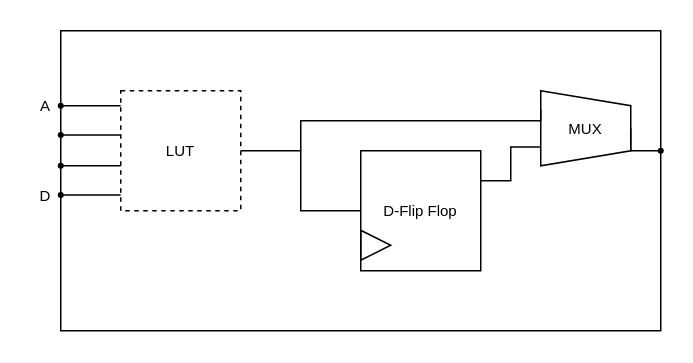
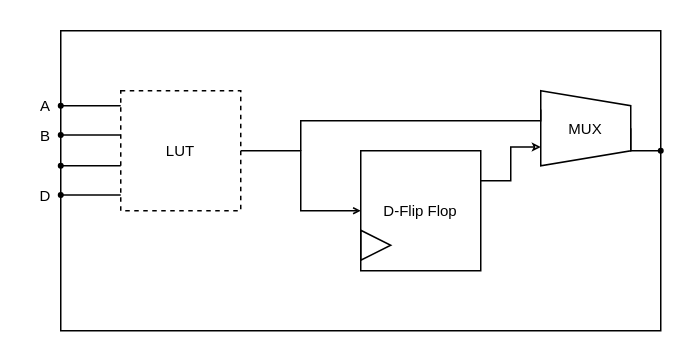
none -> (46, 136)
(535, 147) -> (532, 147)
(355, 211) -> (354, 211)
